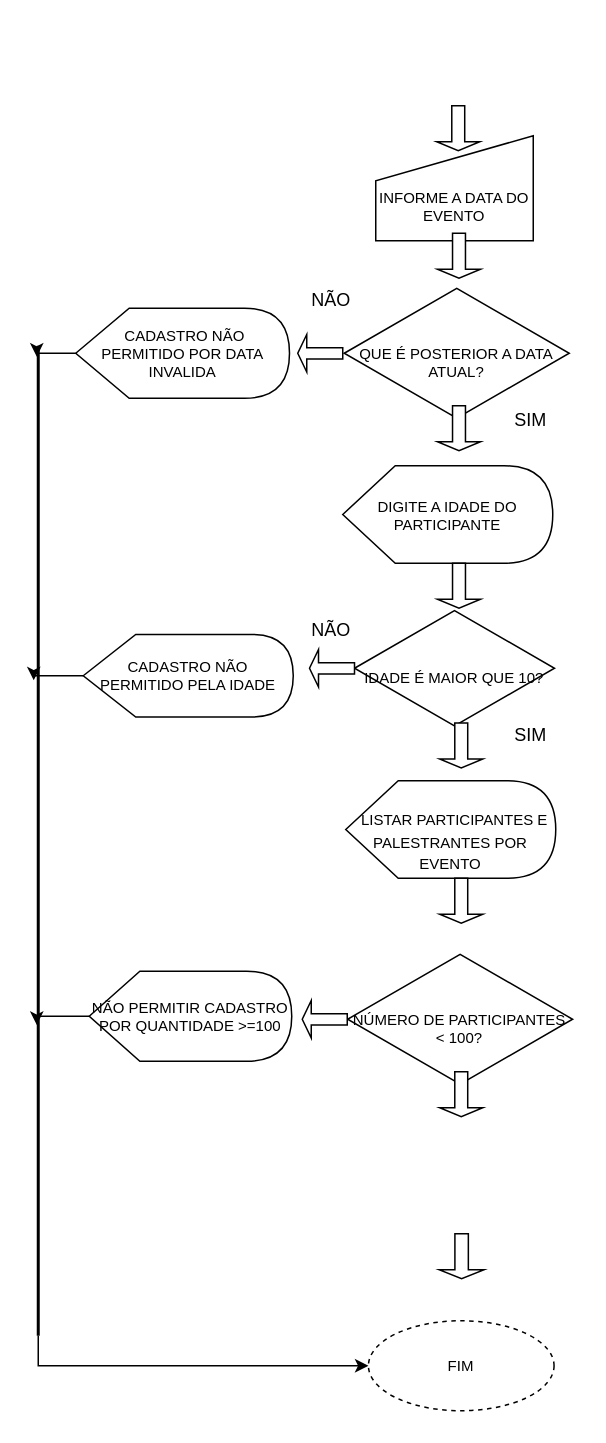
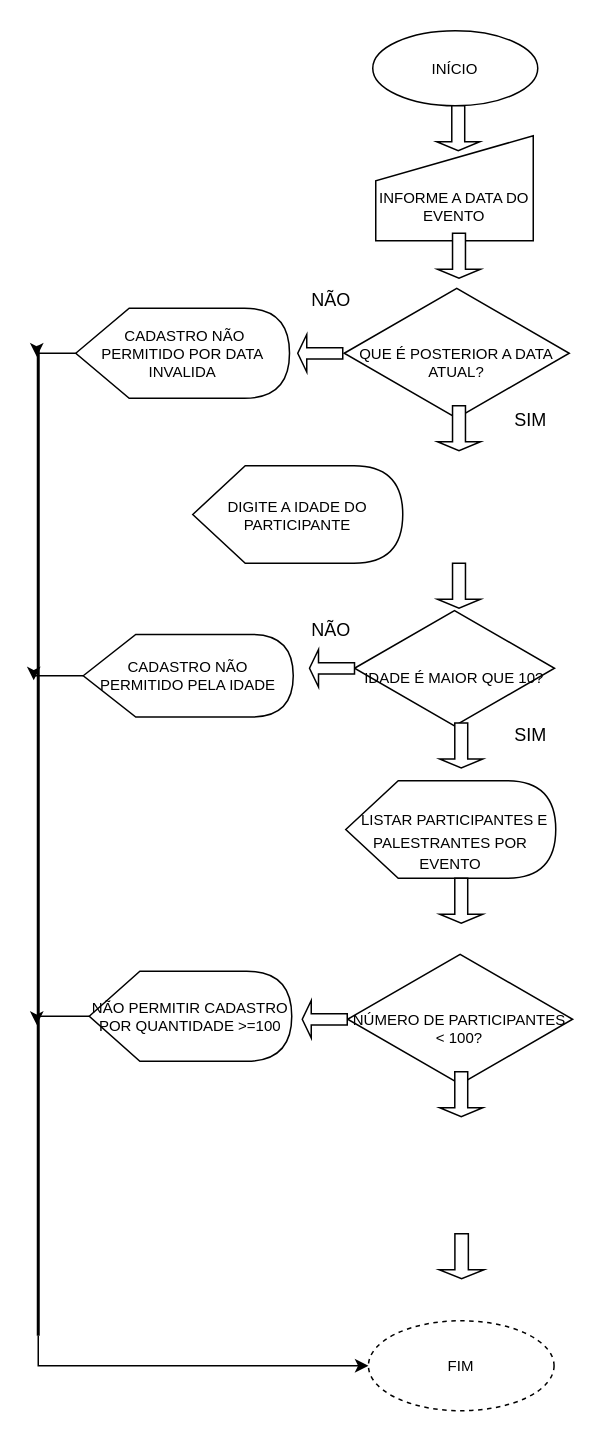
none -> (455, 68)
(448, 515) -> (298, 515)
